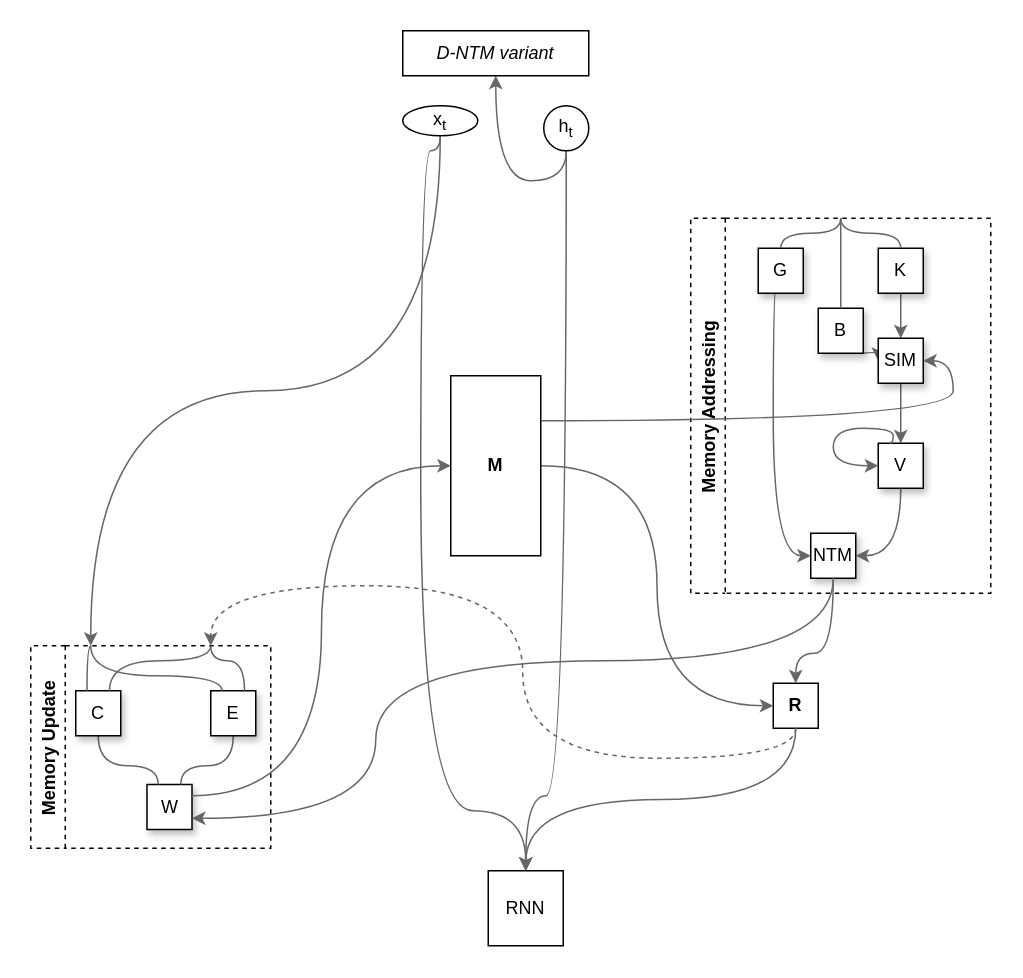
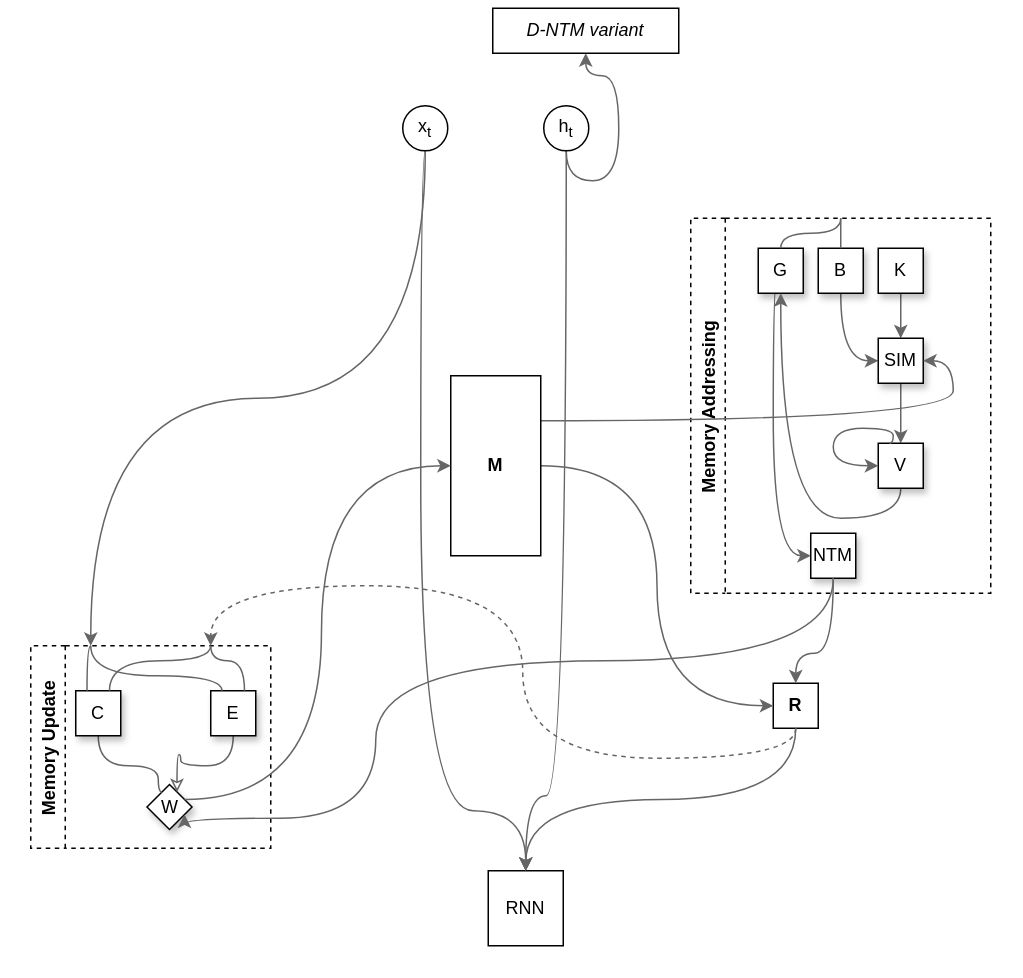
(496, 53) -> (586, 31)
(440, 121) -> (425, 128)
(873, 233) -> none
(841, 331) -> (841, 271)
(895, 531) -> (794, 456)
(186, 772) -> (177, 780)
(170, 807) -> (170, 807)
